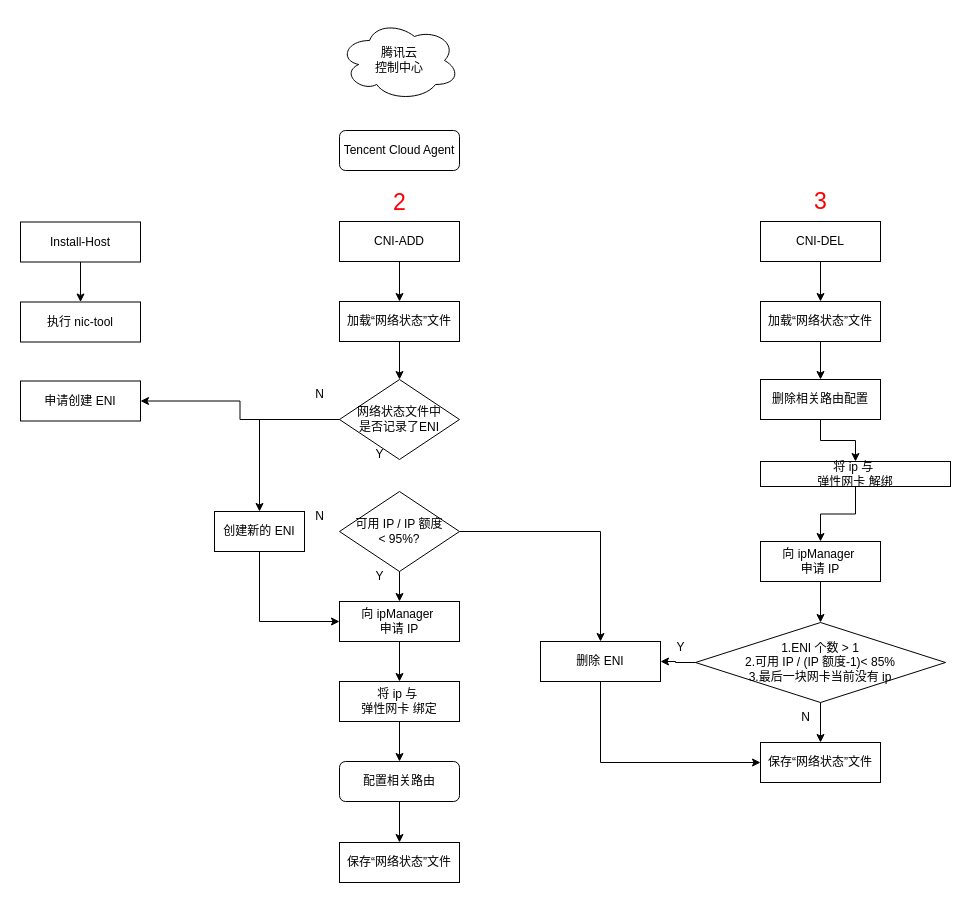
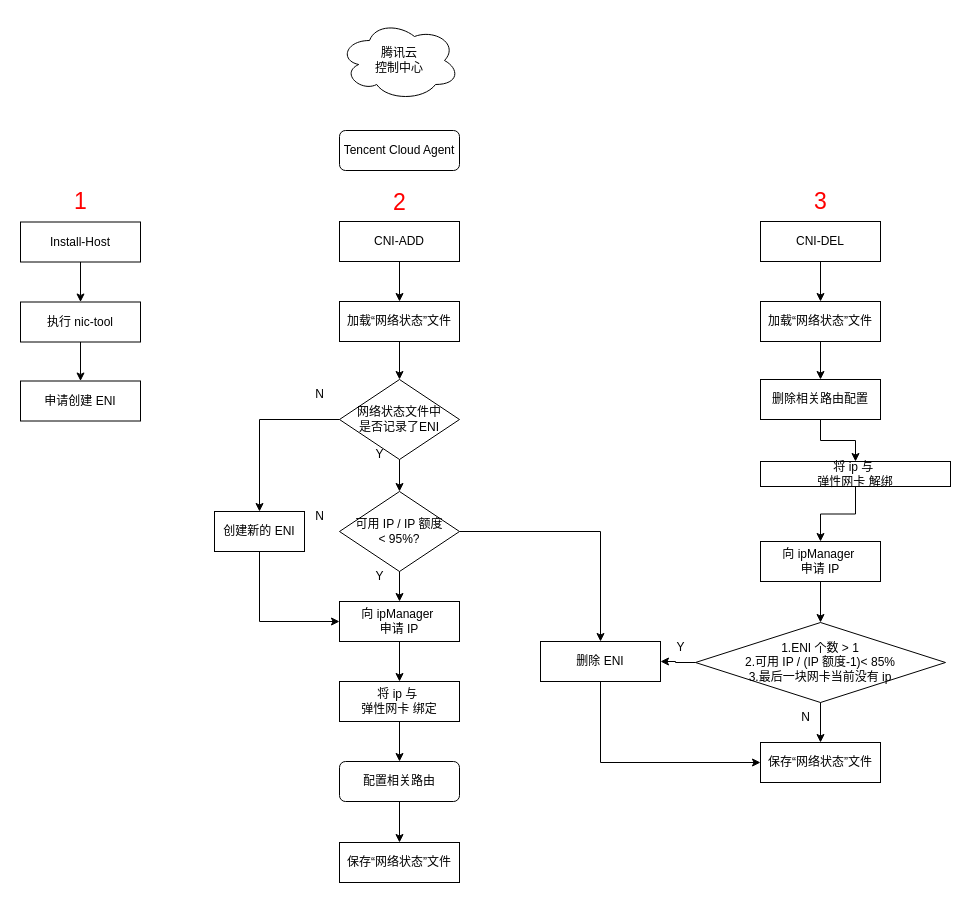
none -> (81, 202)
none -> (81, 359)
(211, 401) -> (400, 479)
